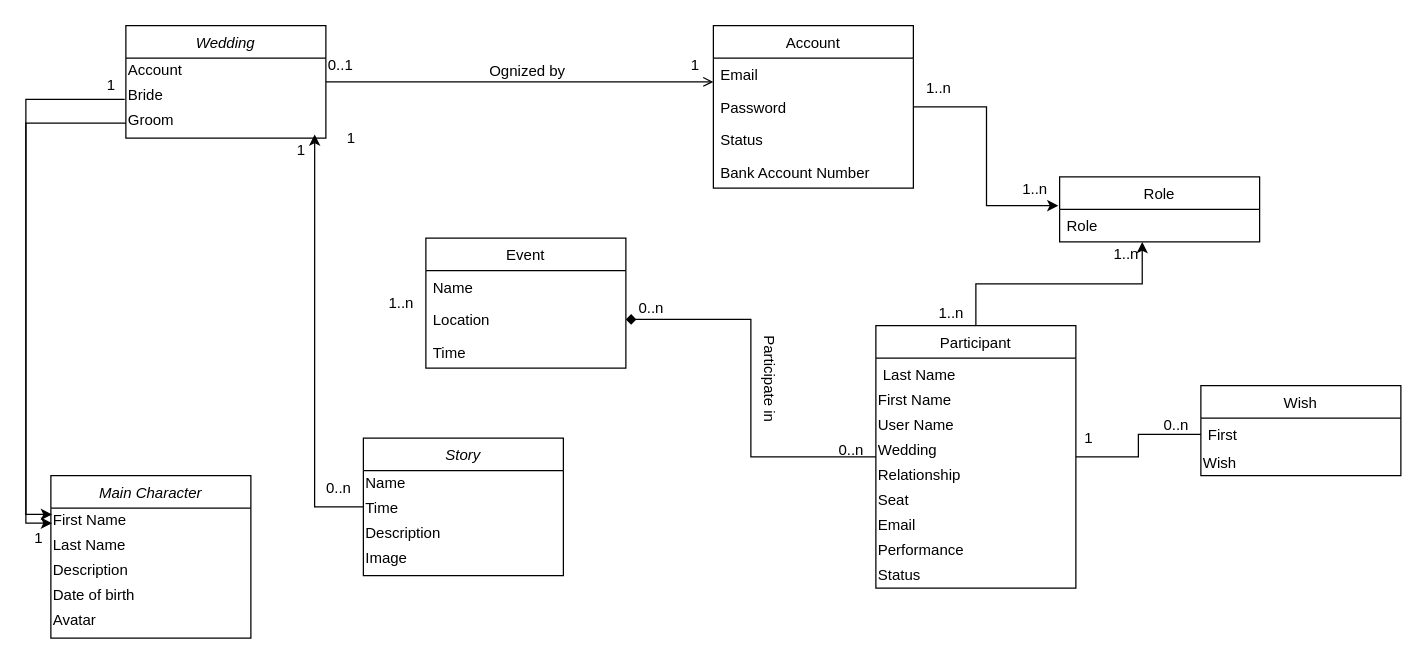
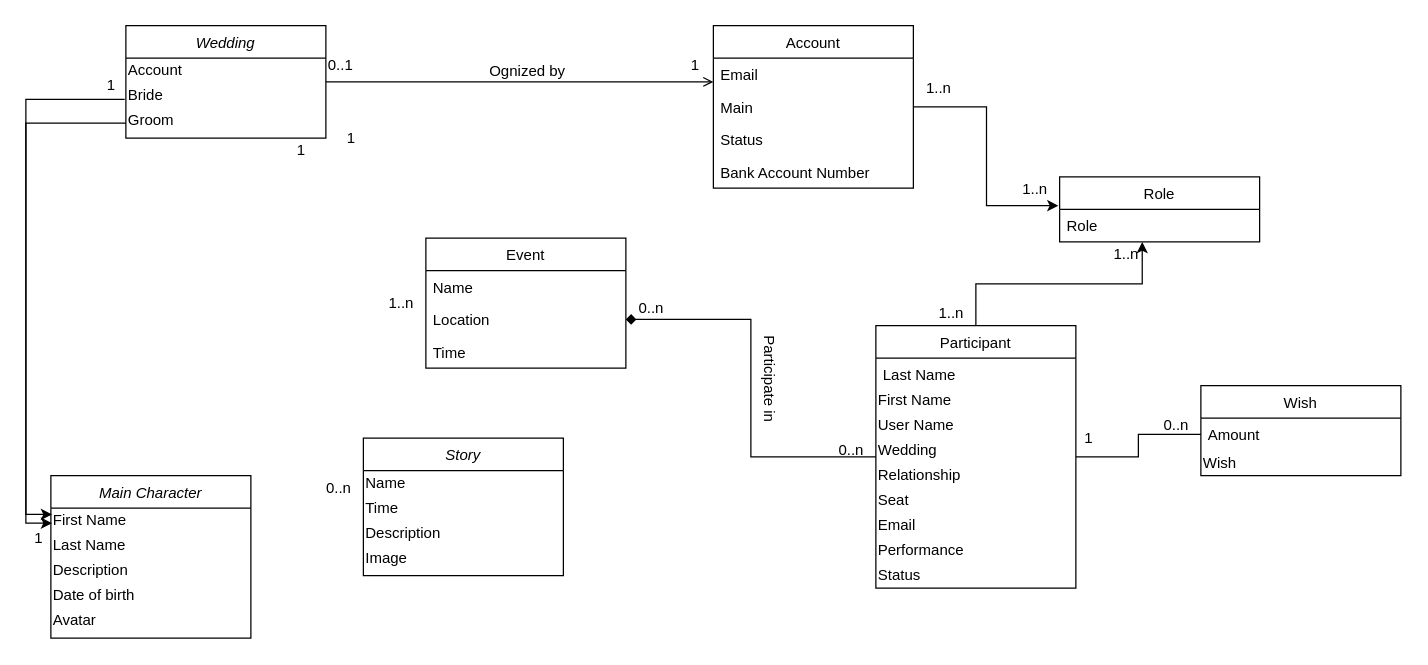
(754, 108) -> (735, 108)
(314, 348) -> none
(1227, 435) -> (1233, 435)
